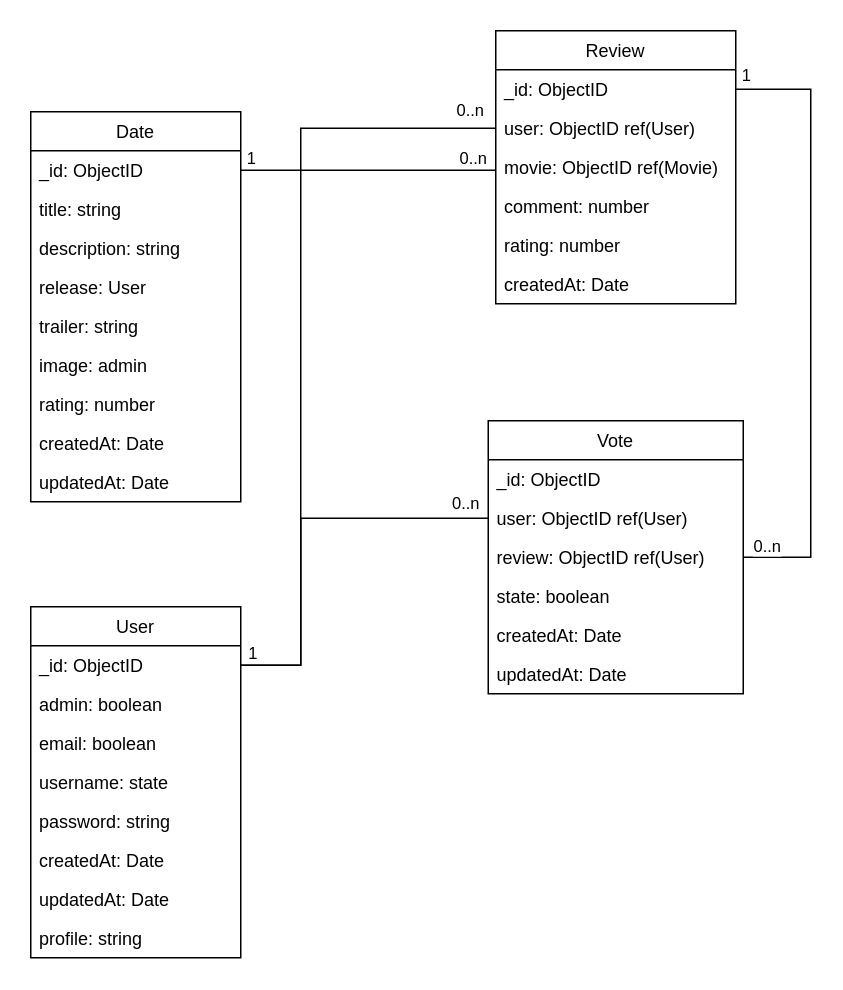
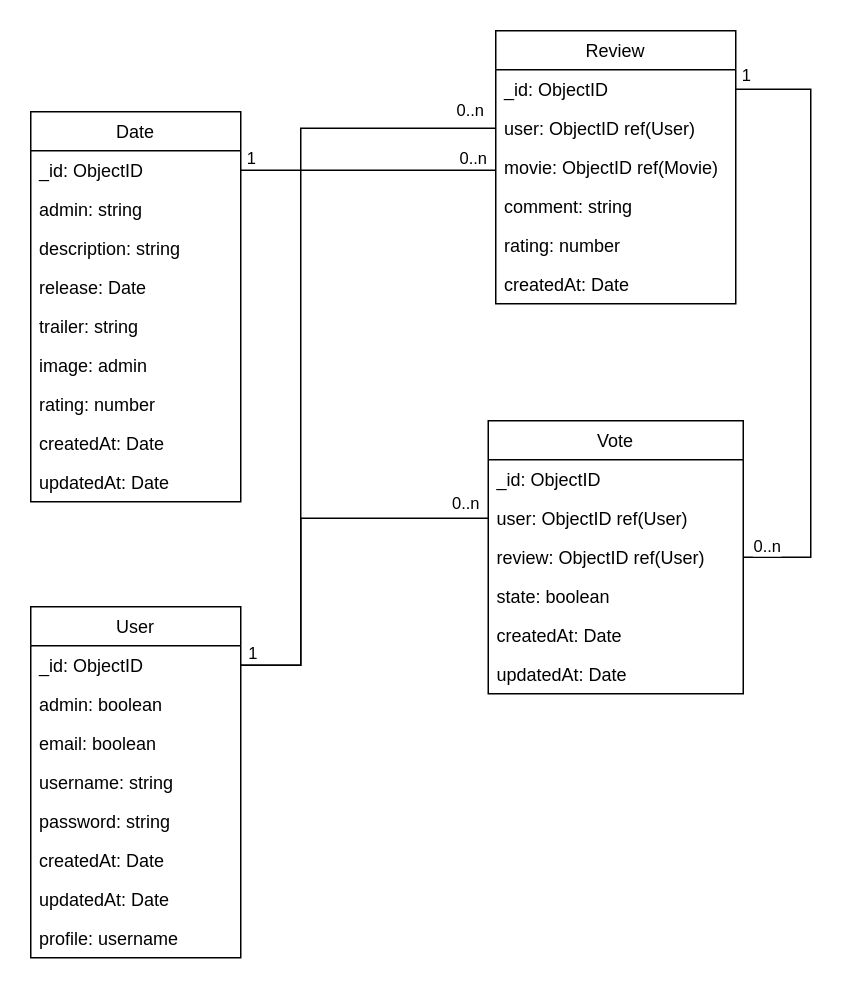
(575, 207) -> (573, 207)
(93, 210) -> (95, 210)
(98, 288) -> (98, 288)
(110, 783) -> (113, 783)
(103, 939) -> (115, 939)
